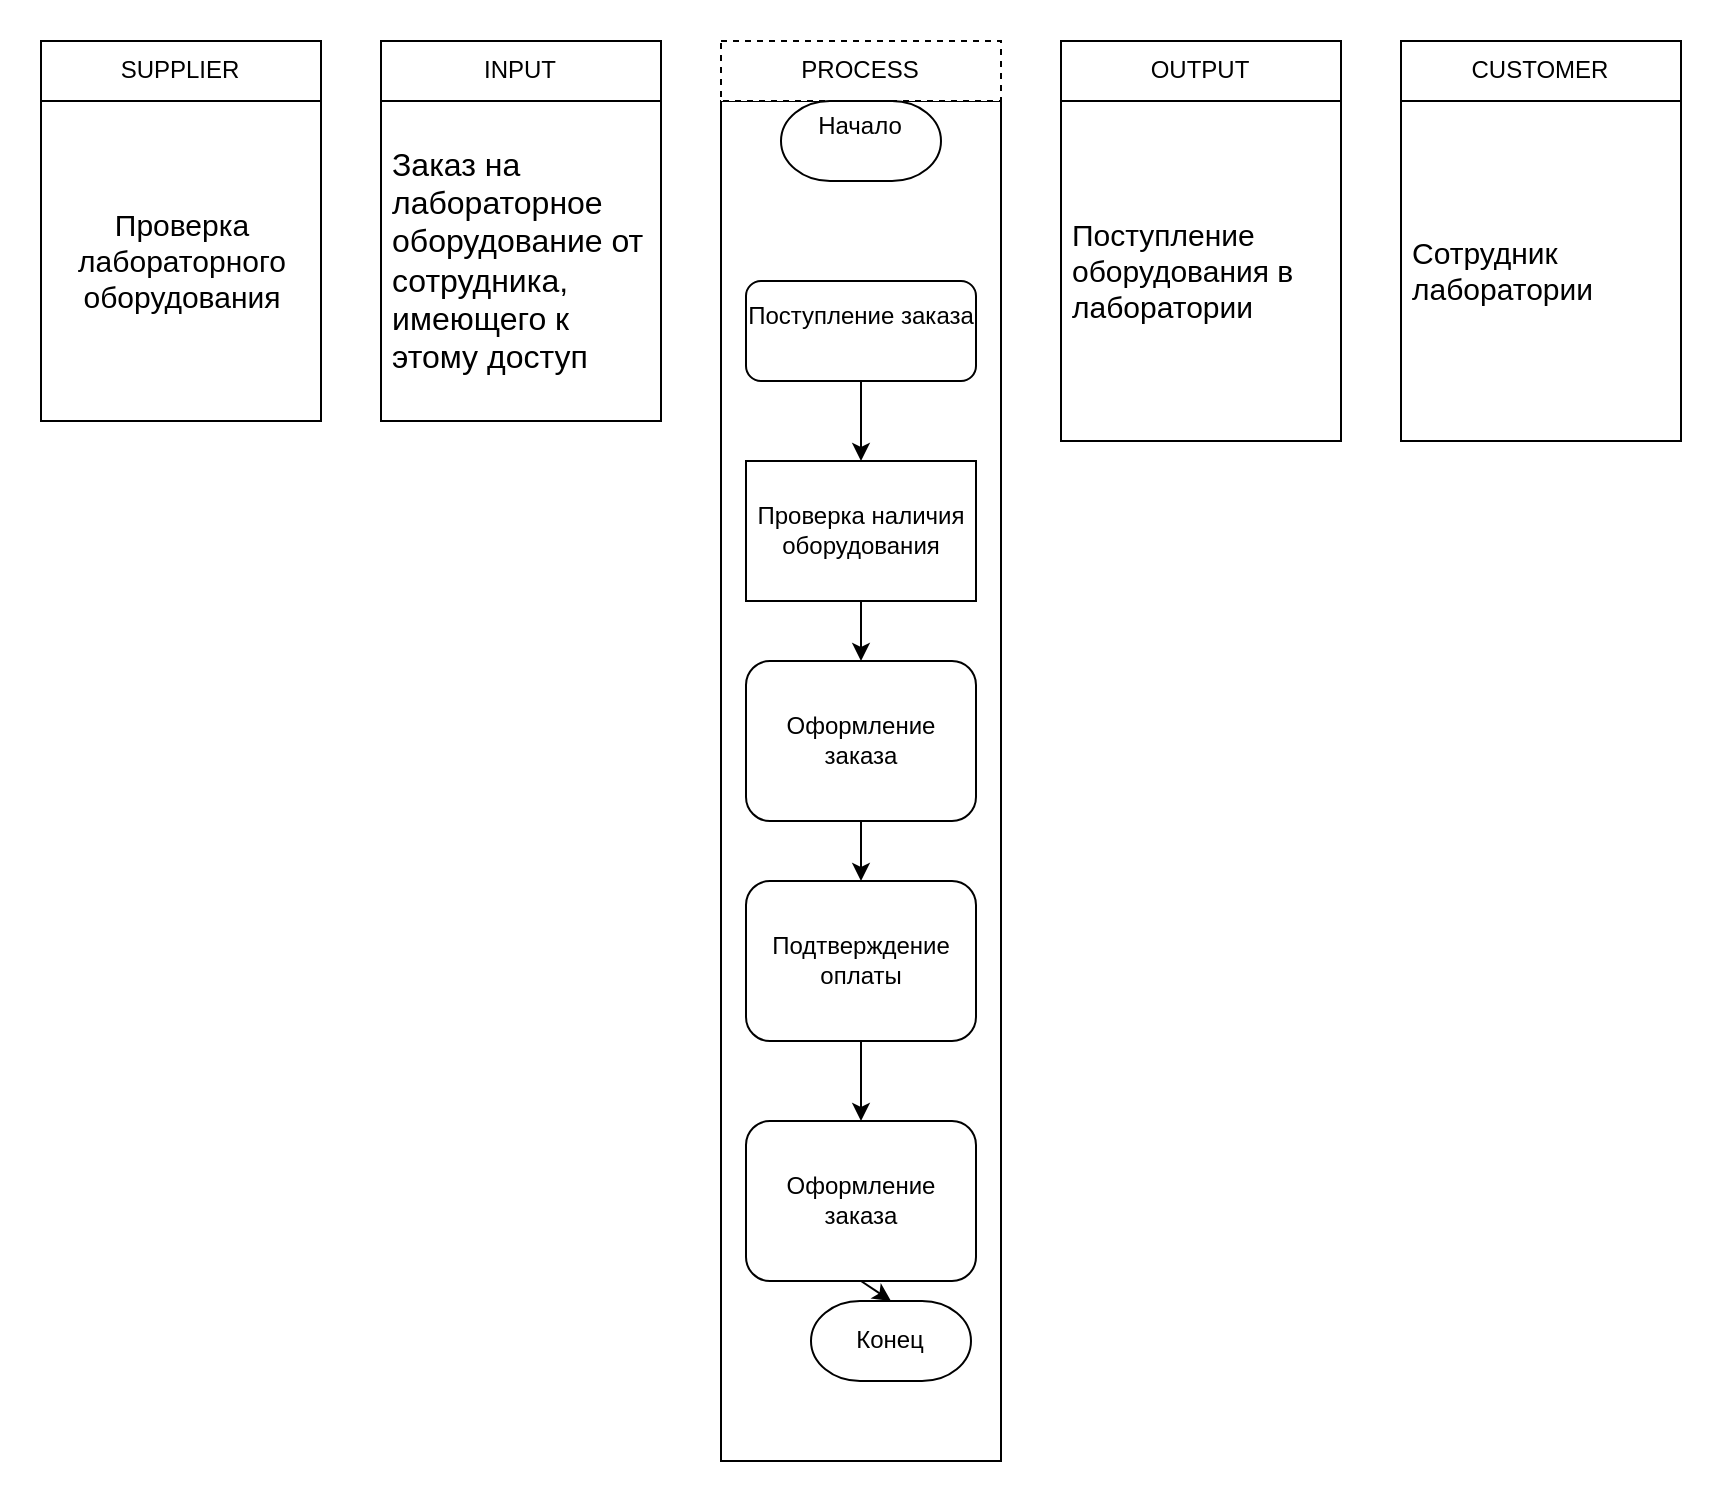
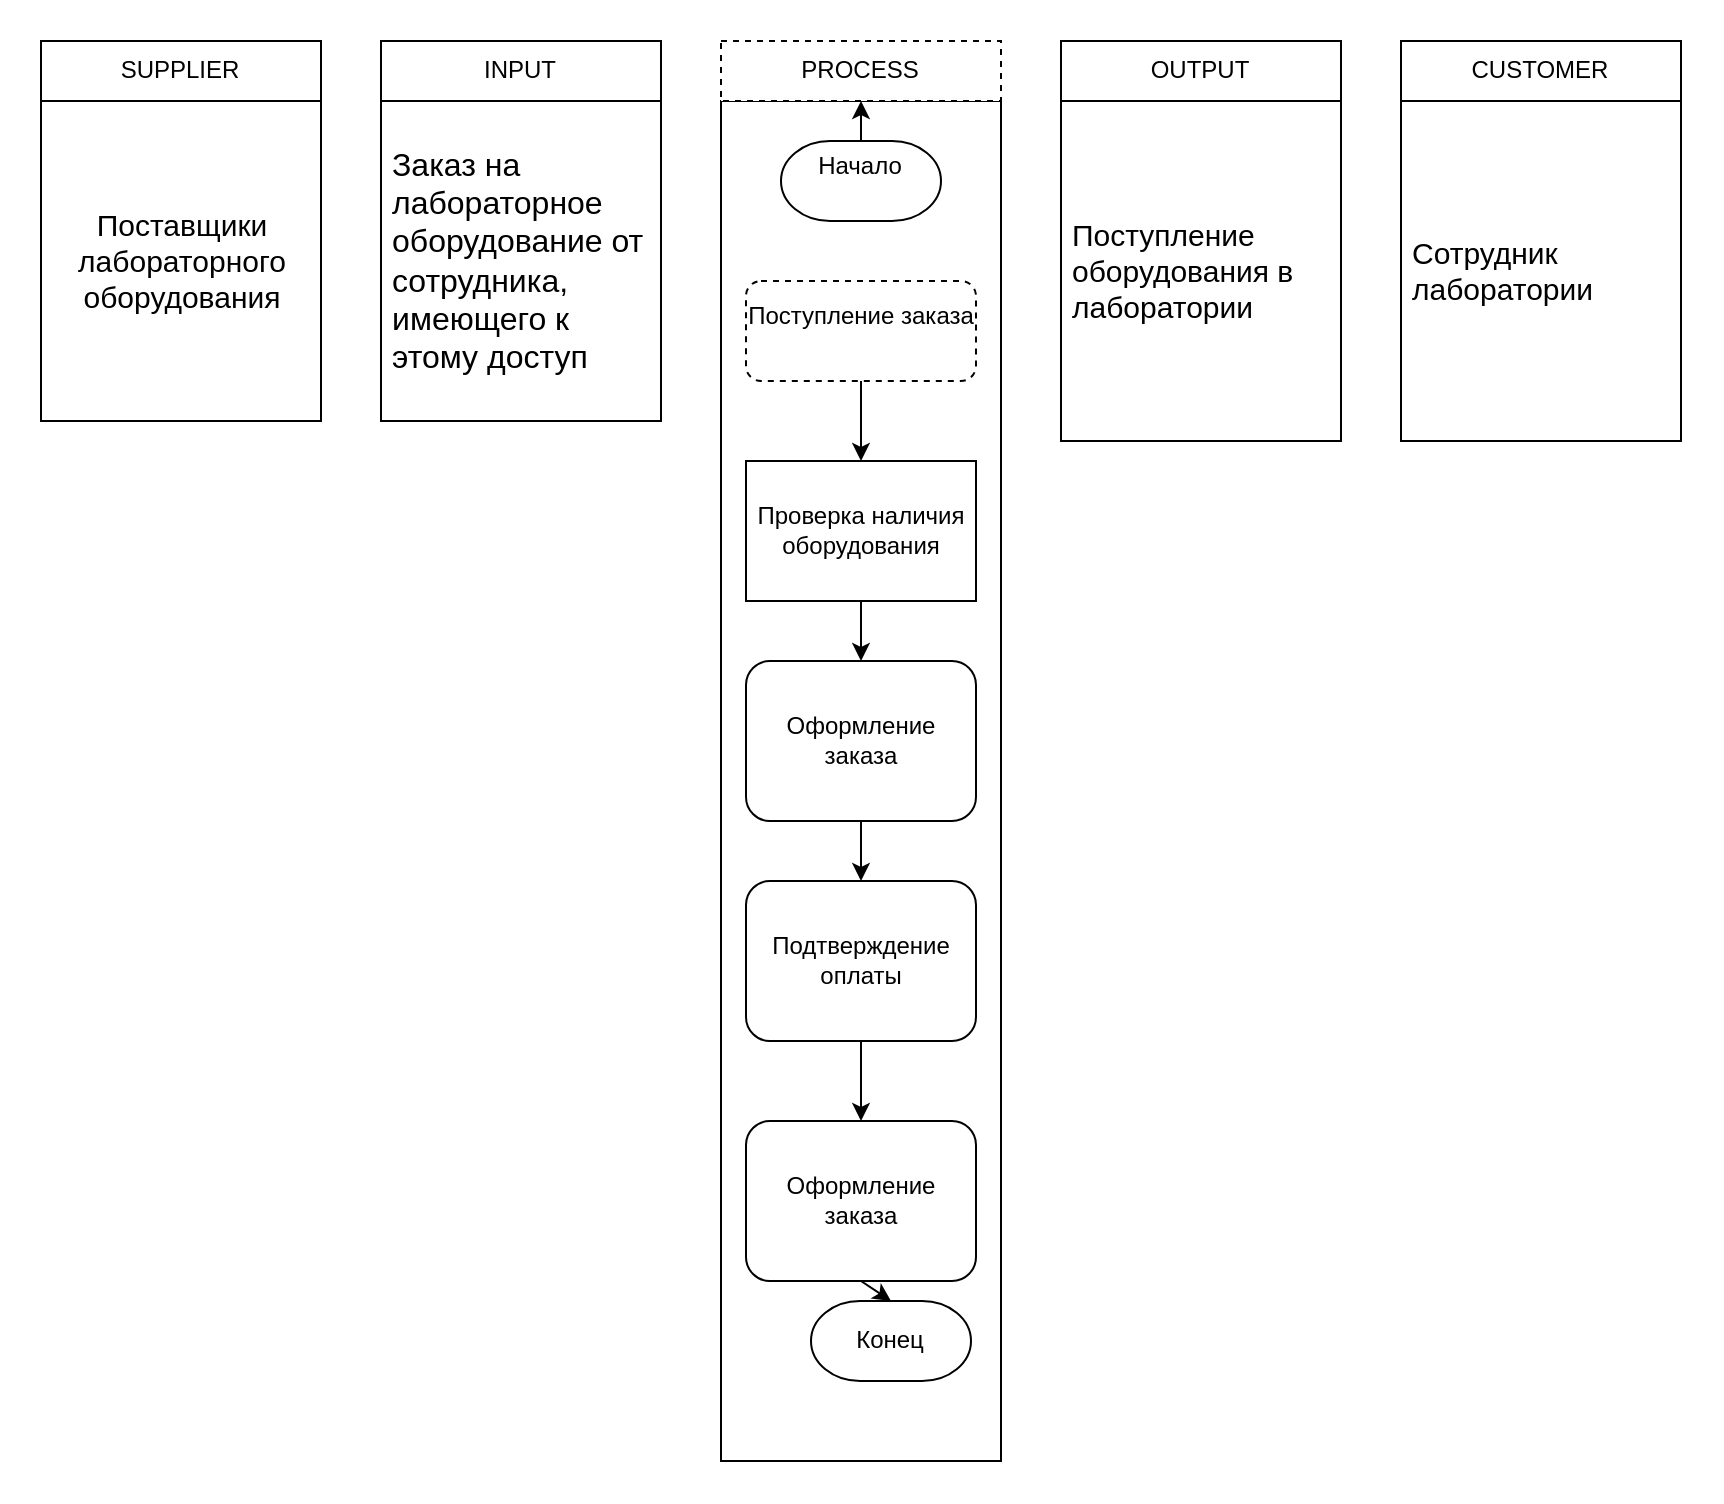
(861, 141) -> (861, 181)
(183, 261) -> (183, 261)
(861, 331) -> (861, 331)
